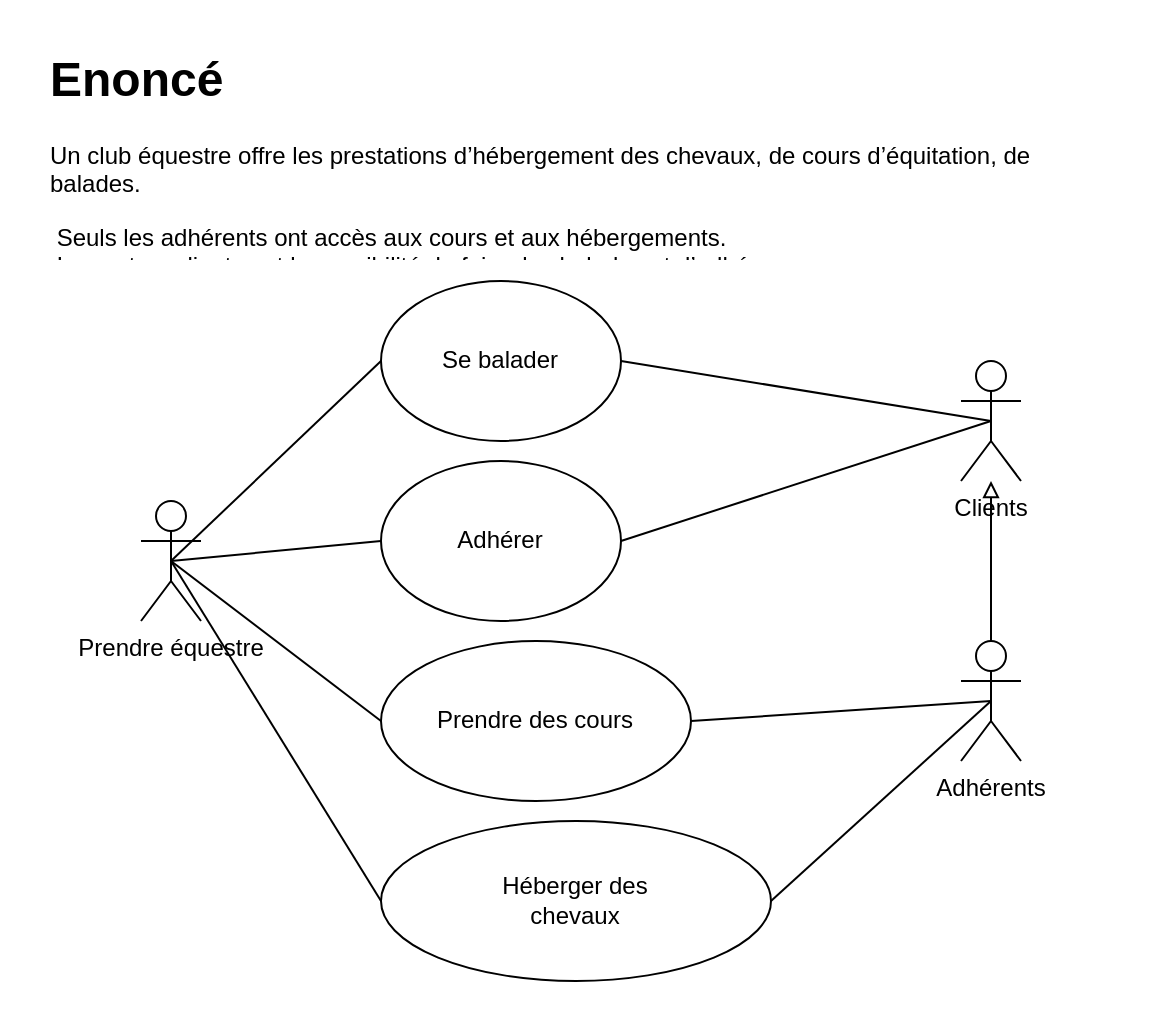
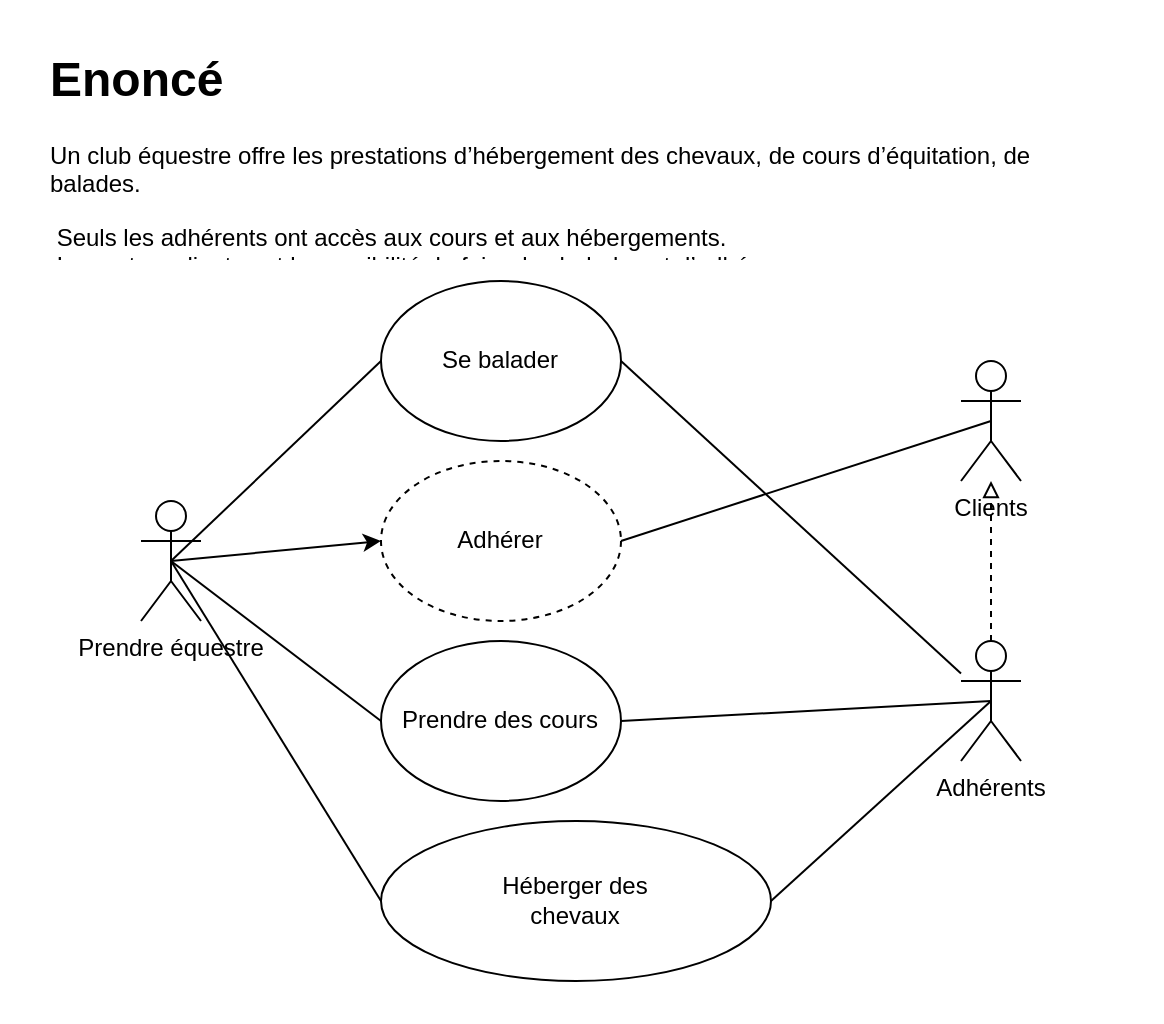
(803, 391) -> (791, 517)
(501, 541) -> (501, 541)
(372, 542) -> (366, 542)
(991, 567) -> (991, 567)
(536, 721) -> (501, 721)
